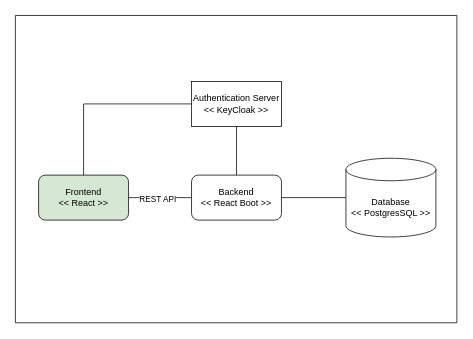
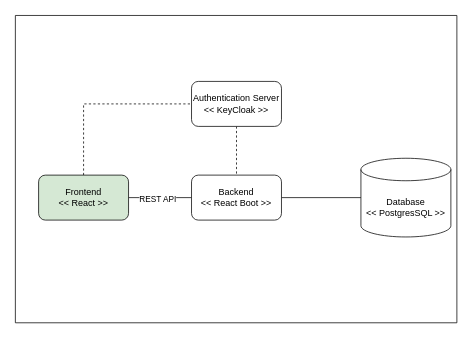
(103, 104) -> (103, 104)
(237, 104) -> (237, 104)
(237, 151) -> (237, 151)
(391, 198) -> (406, 198)
